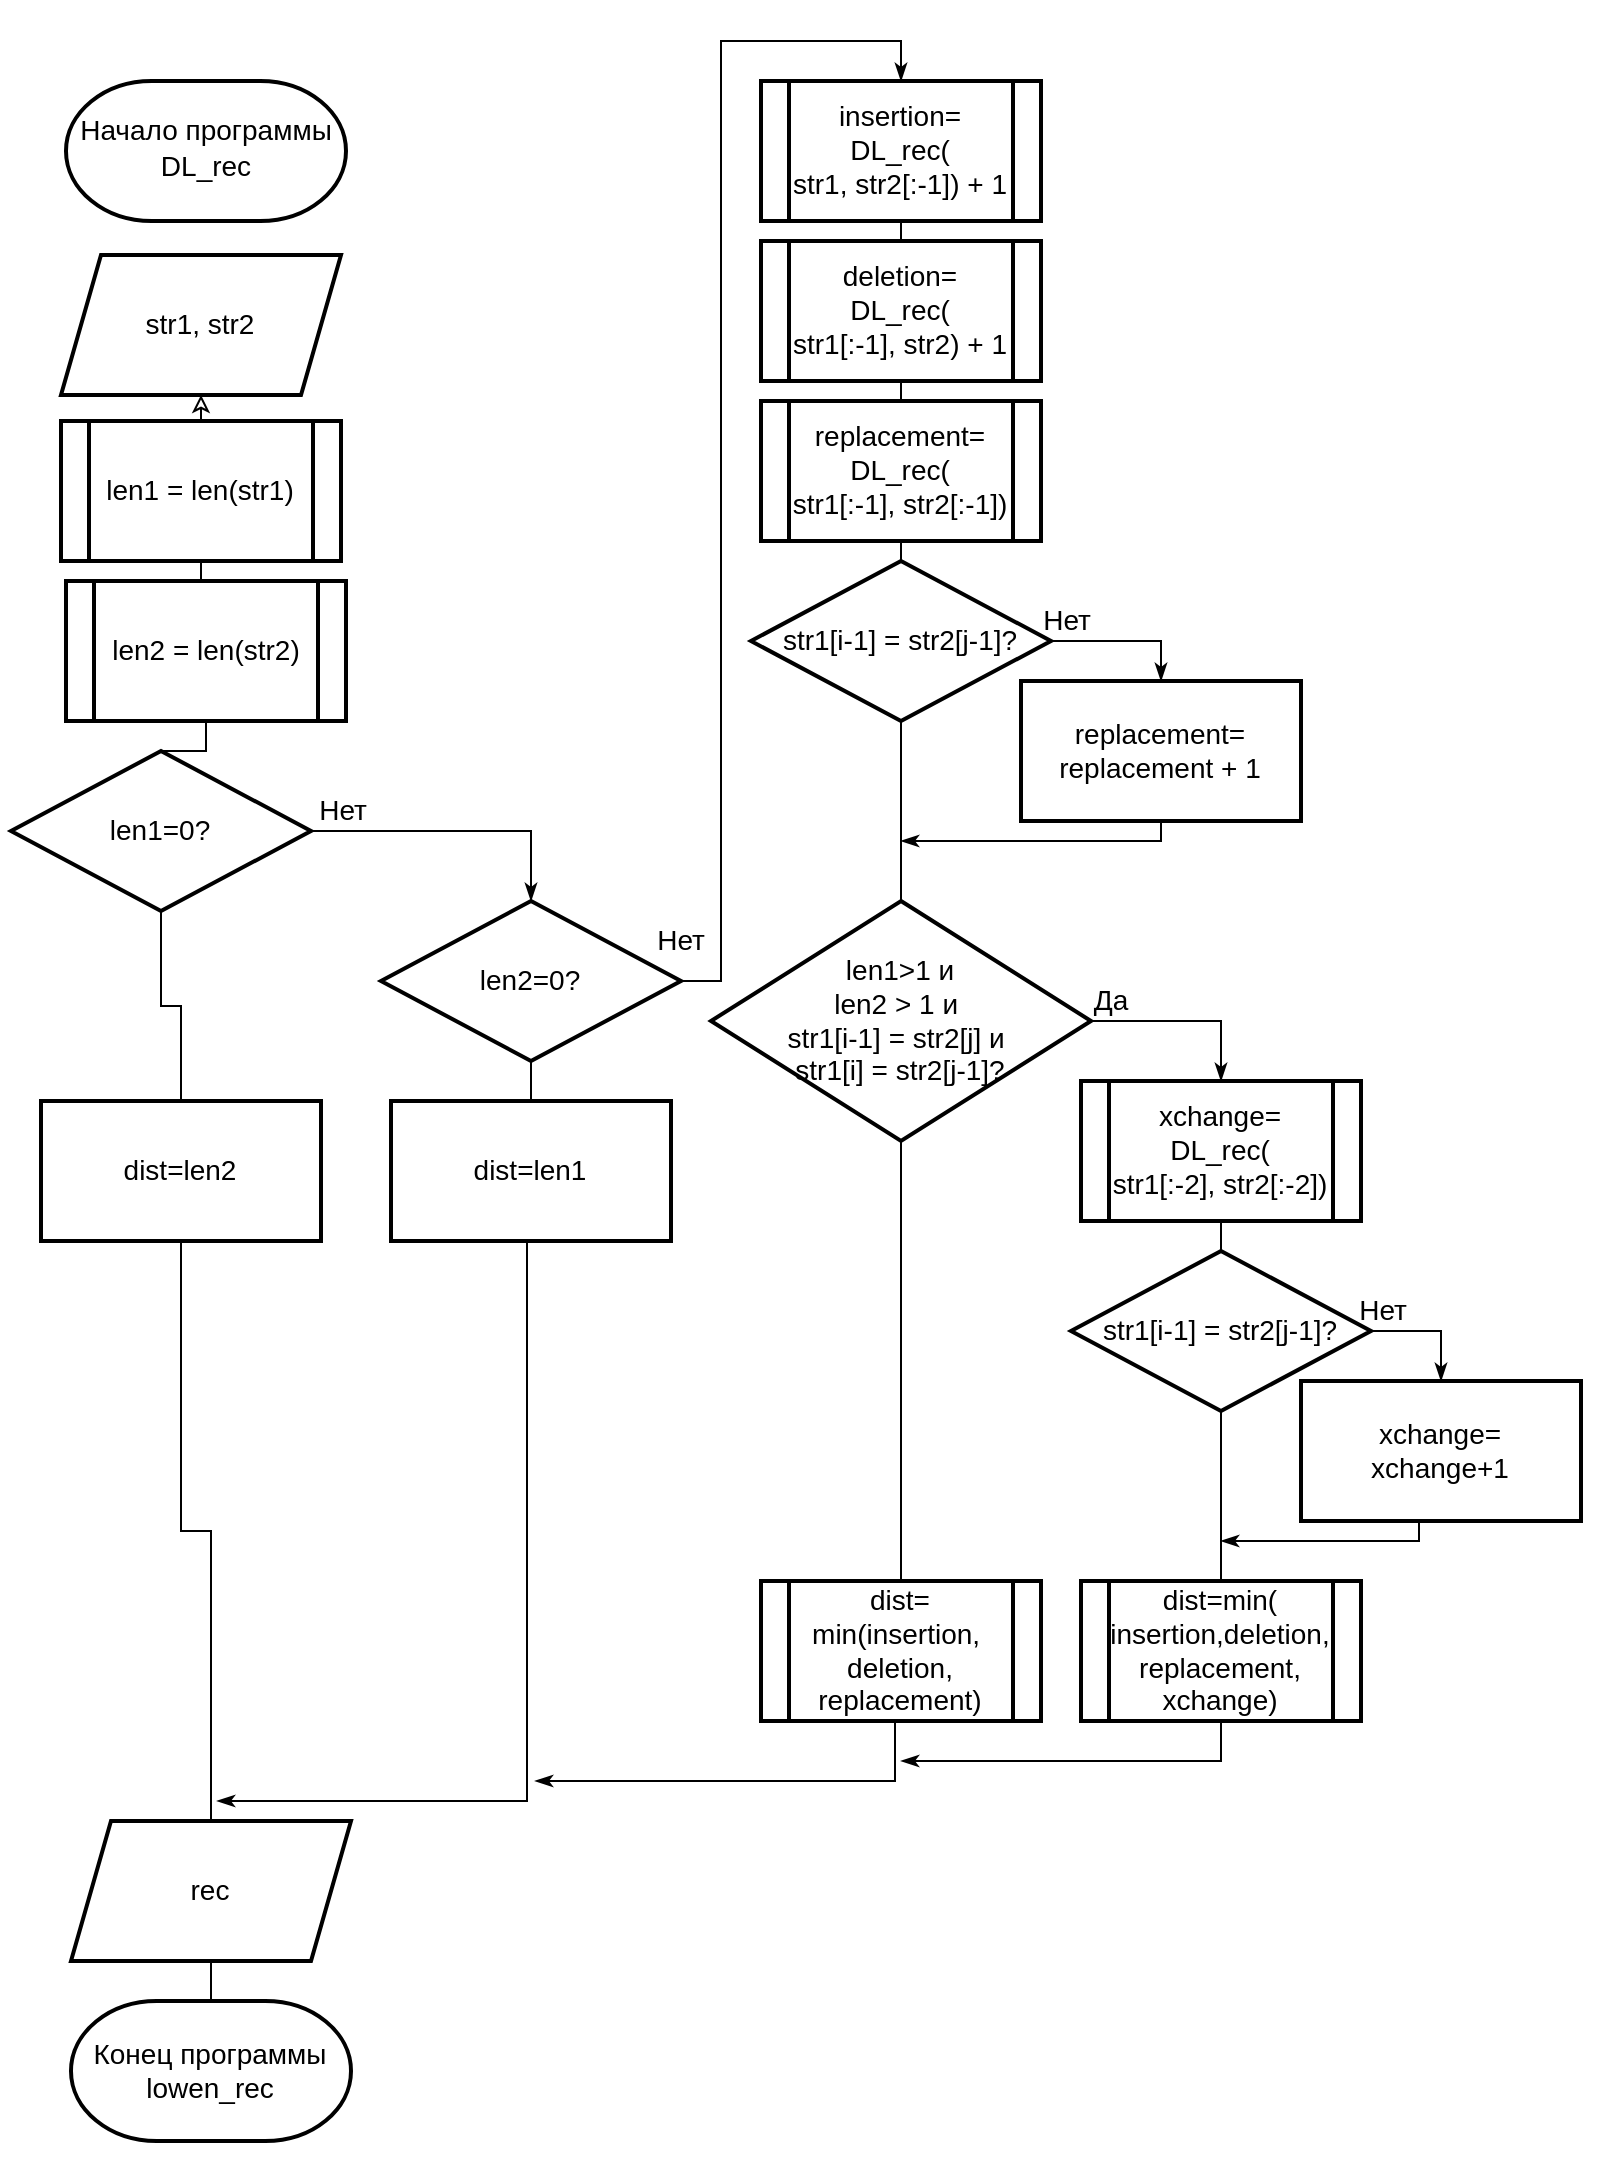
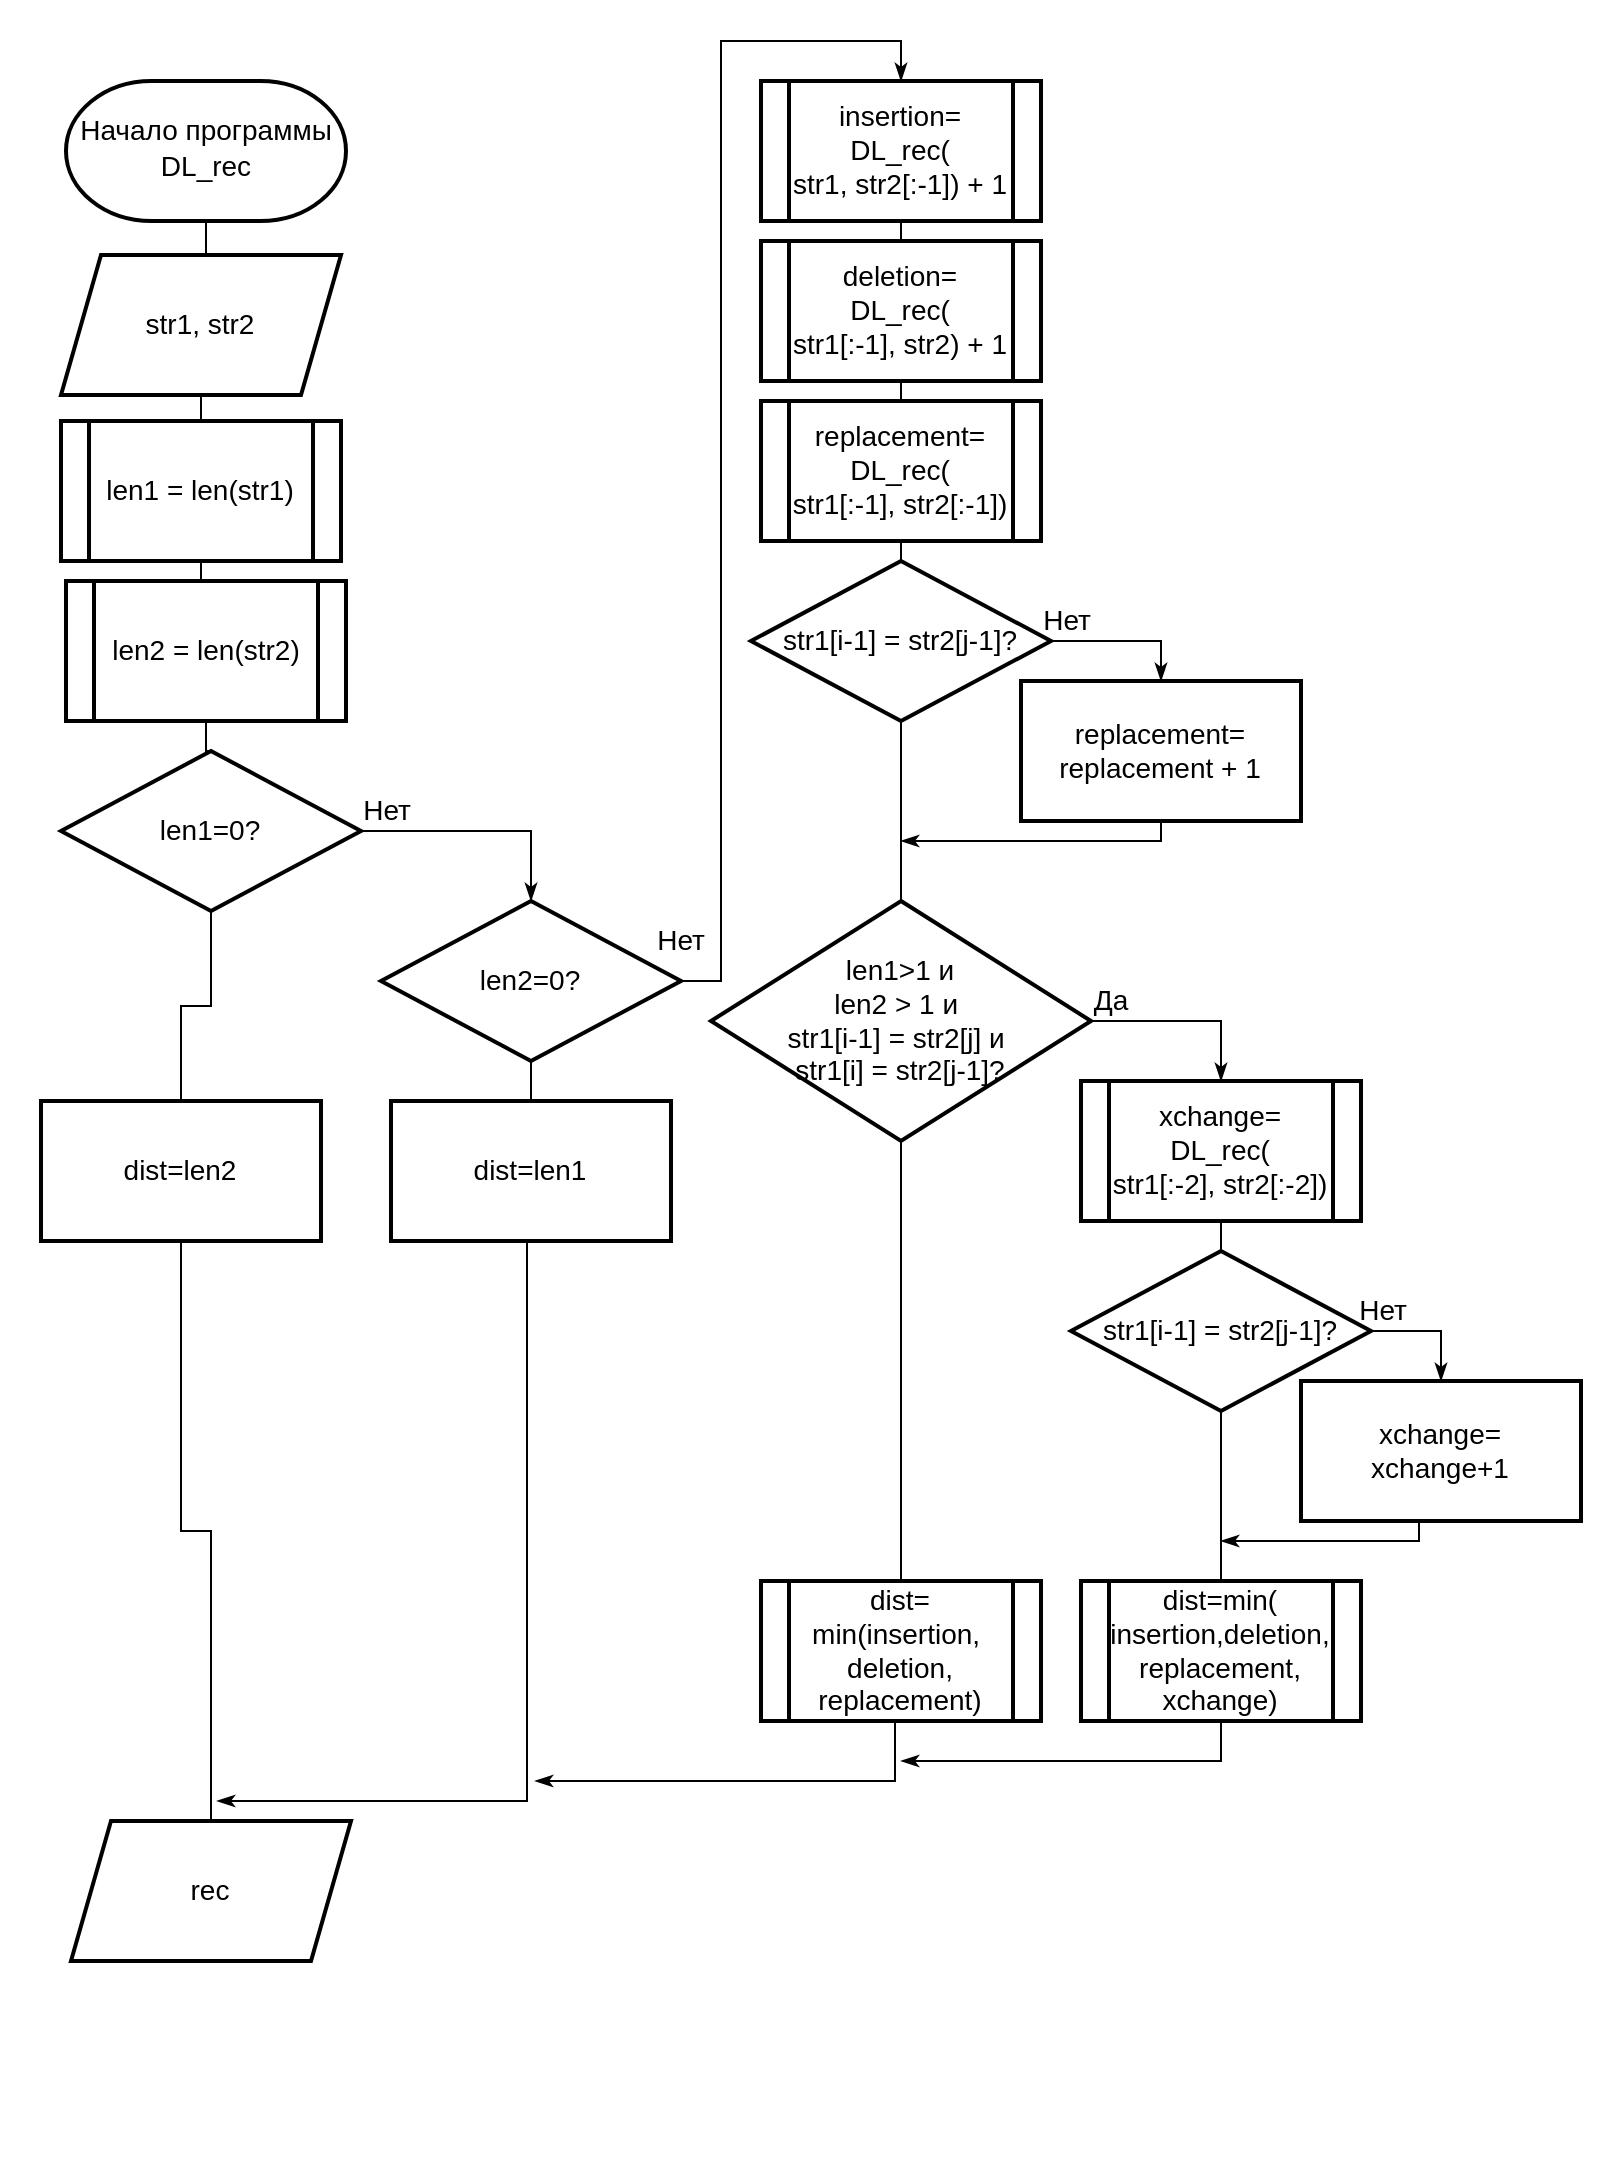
none -> (206, 238)
(201, 410) -> (201, 404)
(161, 831) -> (211, 831)
(211, 1981) -> none
(211, 2071) -> none
